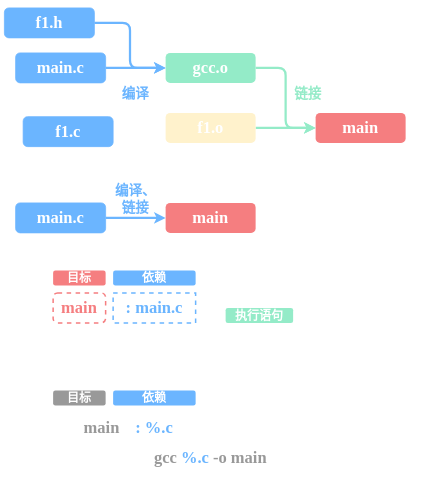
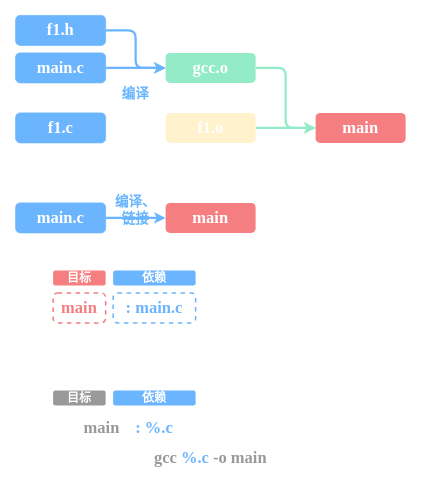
(49, 23) -> (60, 30)
(308, 94) -> none
(68, 132) -> (60, 128)
(135, 199) -> (135, 210)
(154, 308) -> (154, 308)
(259, 315) -> none
